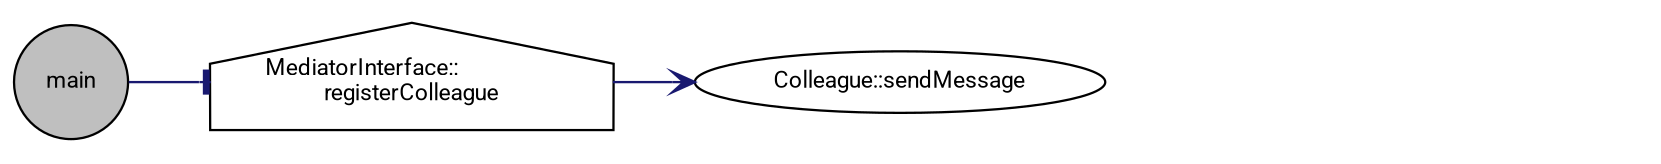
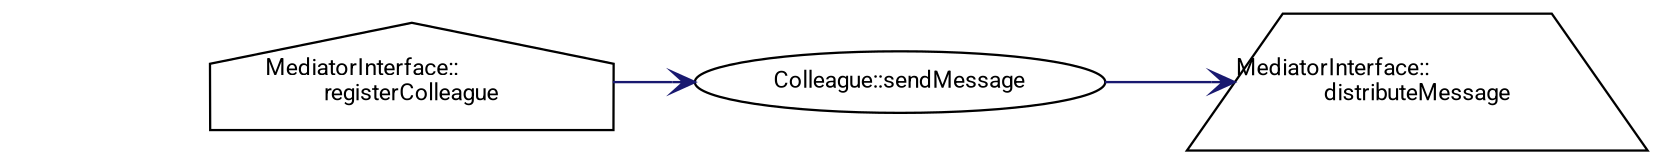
(71, 82) -> none
none -> (1417, 82)
